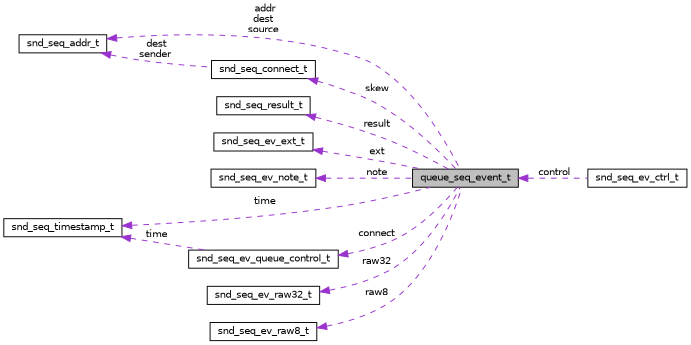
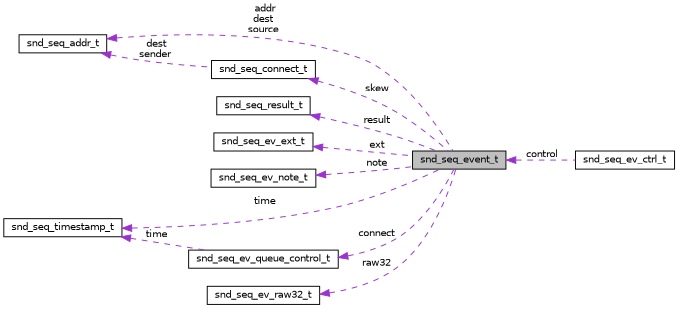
(465, 178) -> (459, 160)
(263, 332) -> none
